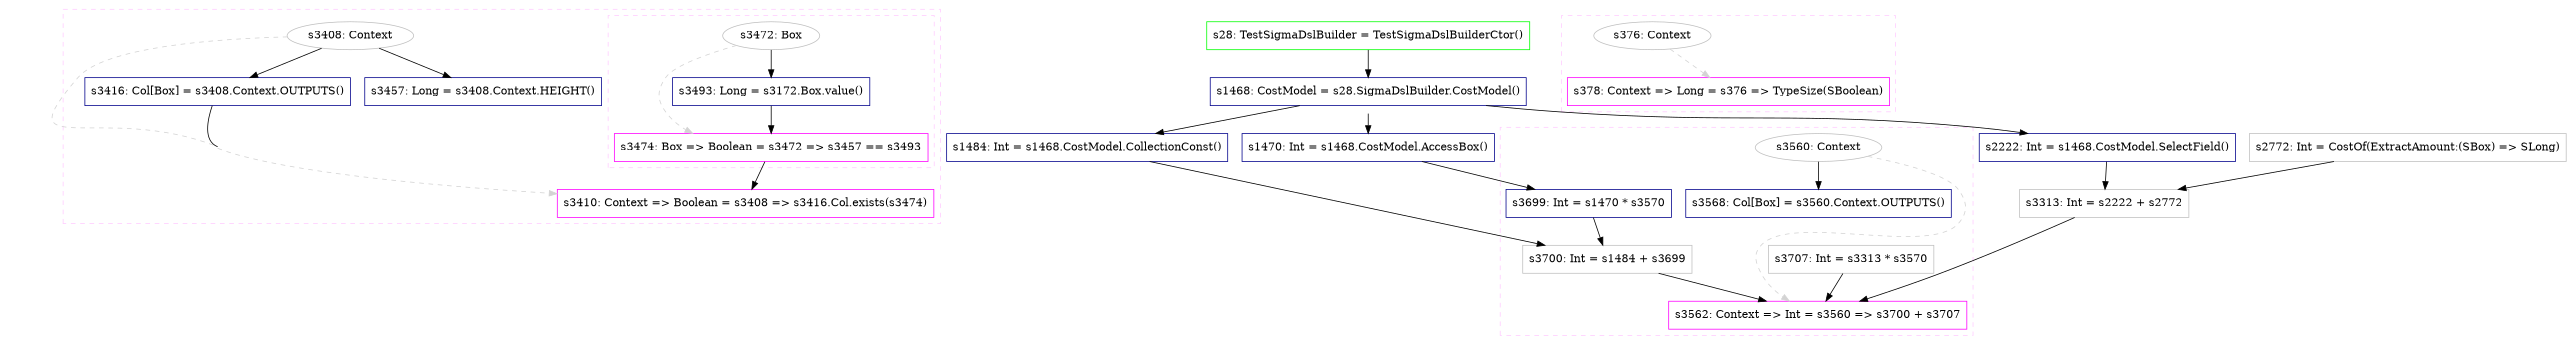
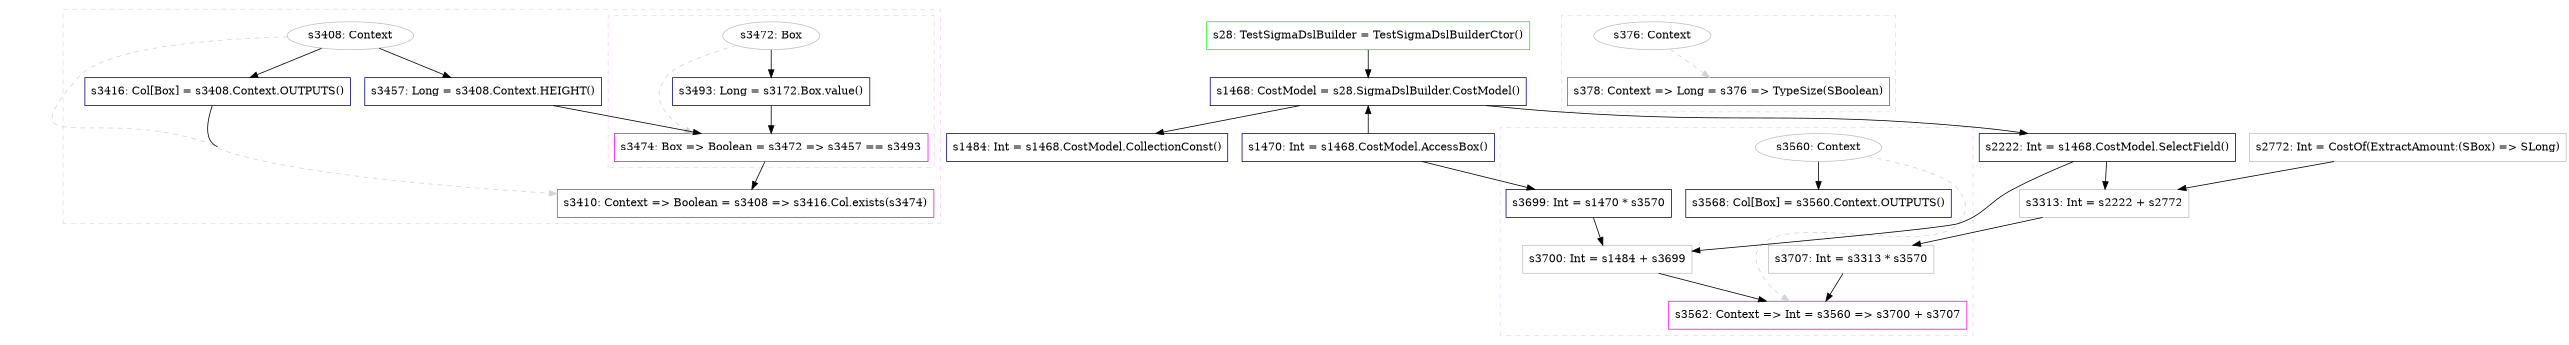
none -> (623, 119)
(1368, 119) -> (1368, 124)
(1343, 203) -> (1905, 231)
(1967, 263) -> (1982, 231)
